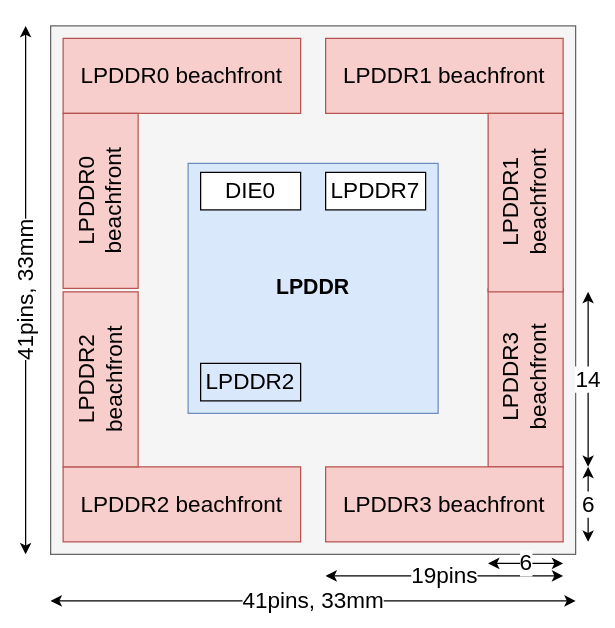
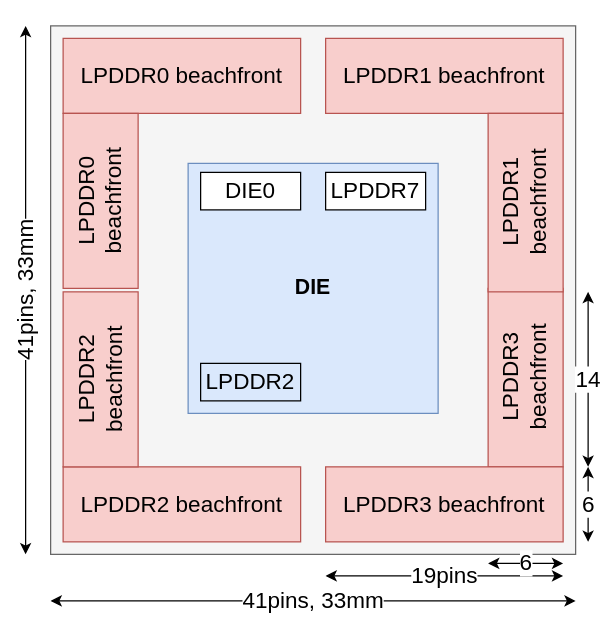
(313, 288) -> (313, 288)
